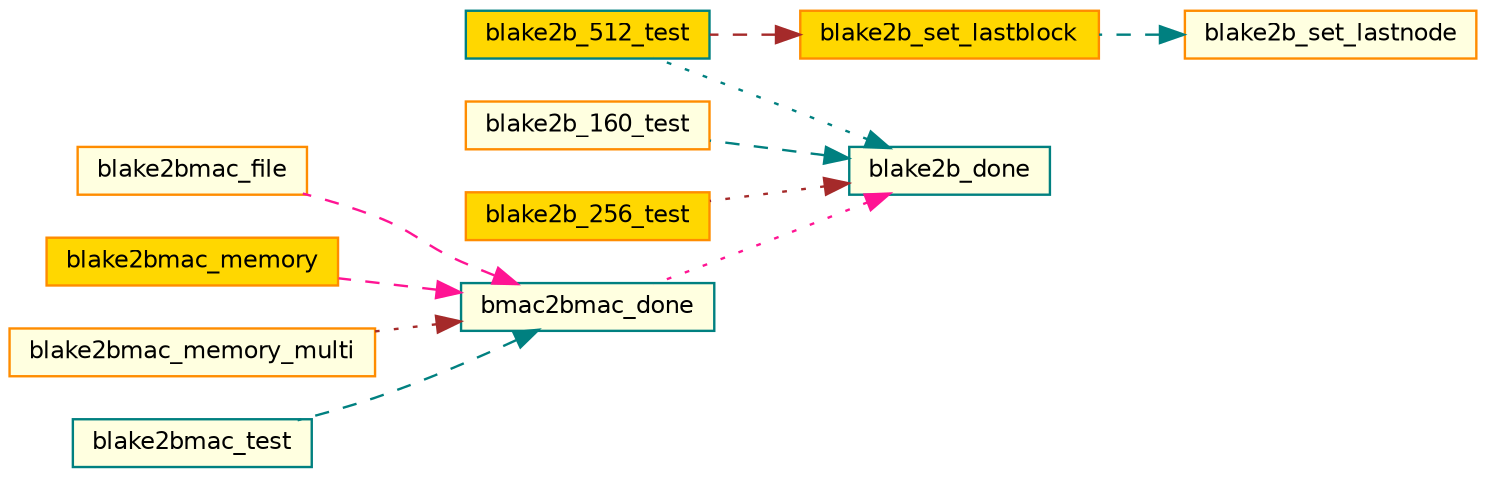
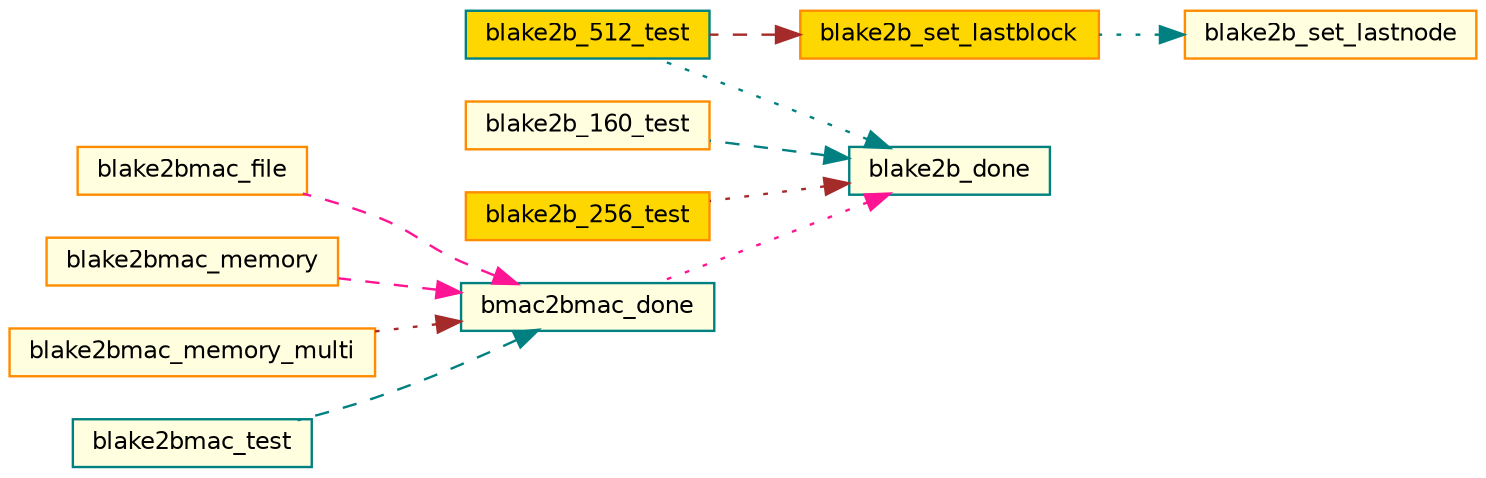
(1129, 35) -> (1129, 35)
(192, 262) -> (192, 262)
